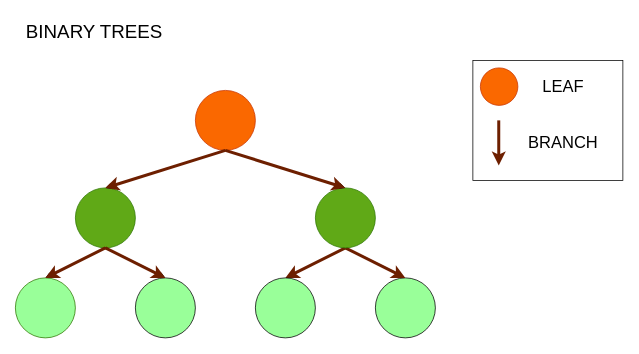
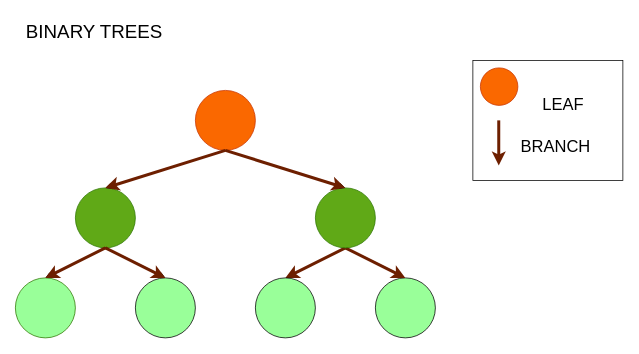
(563, 87) -> (563, 105)
(563, 143) -> (555, 147)
